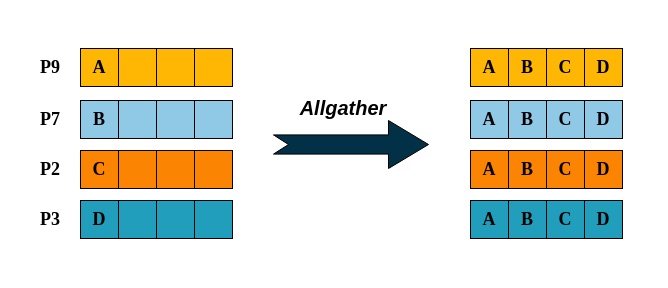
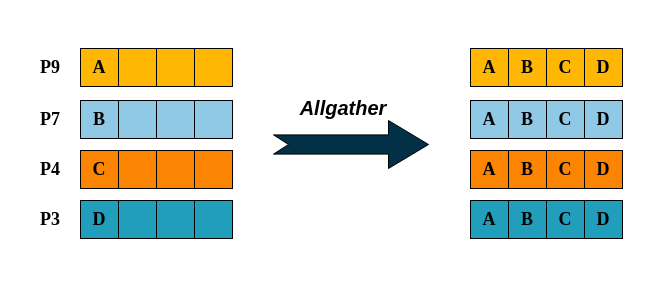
(51, 170) -> (51, 170)
